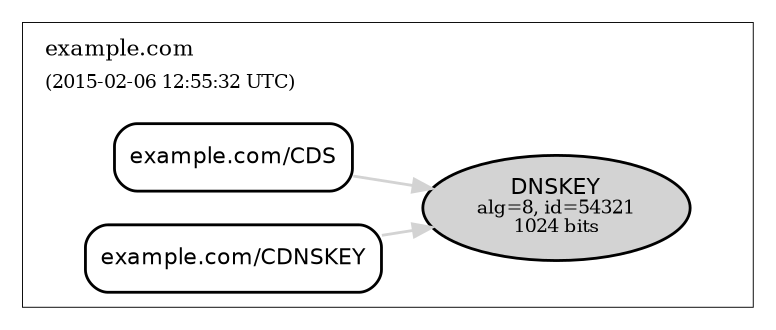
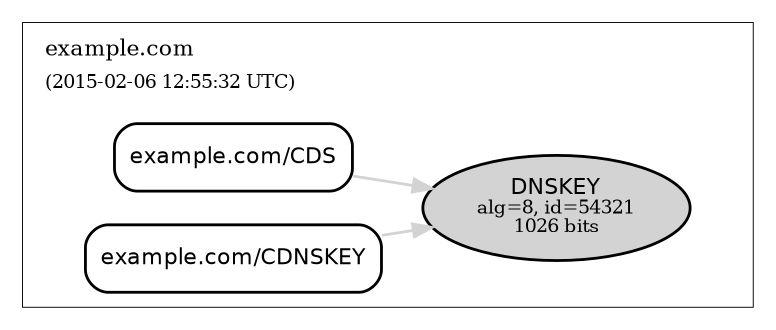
(556, 227) -> (556, 227)
